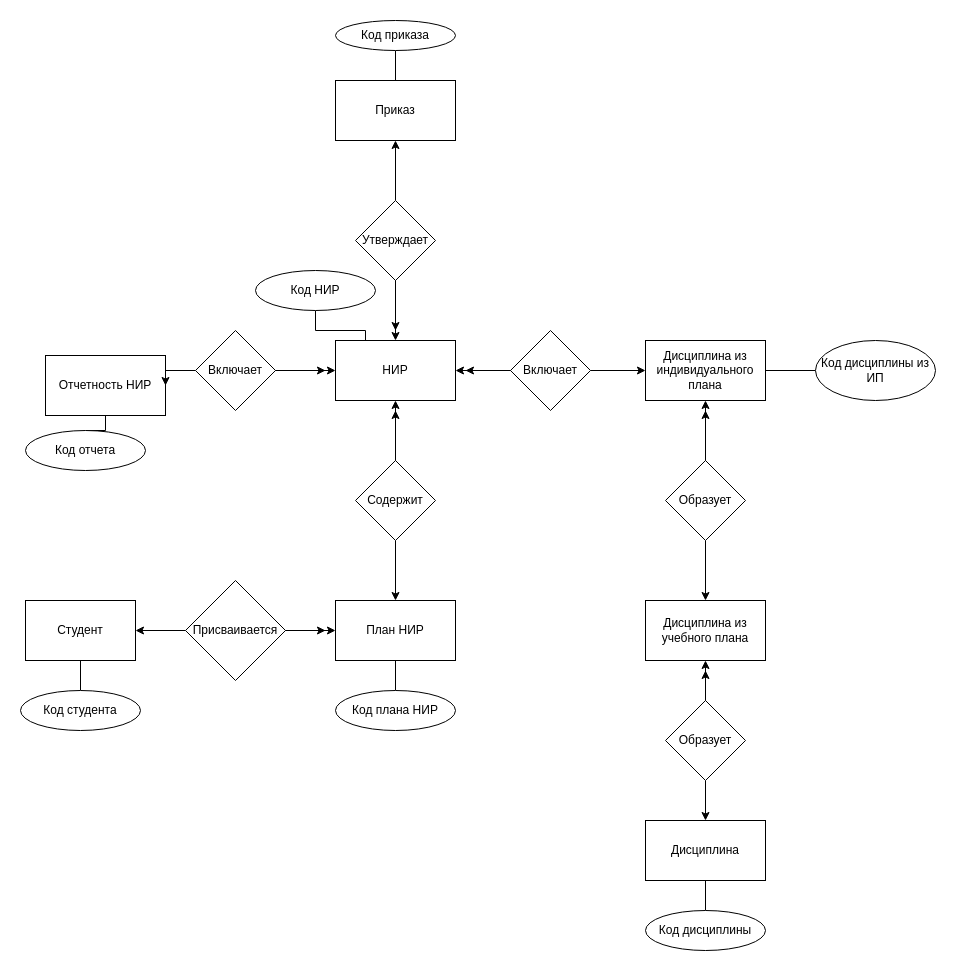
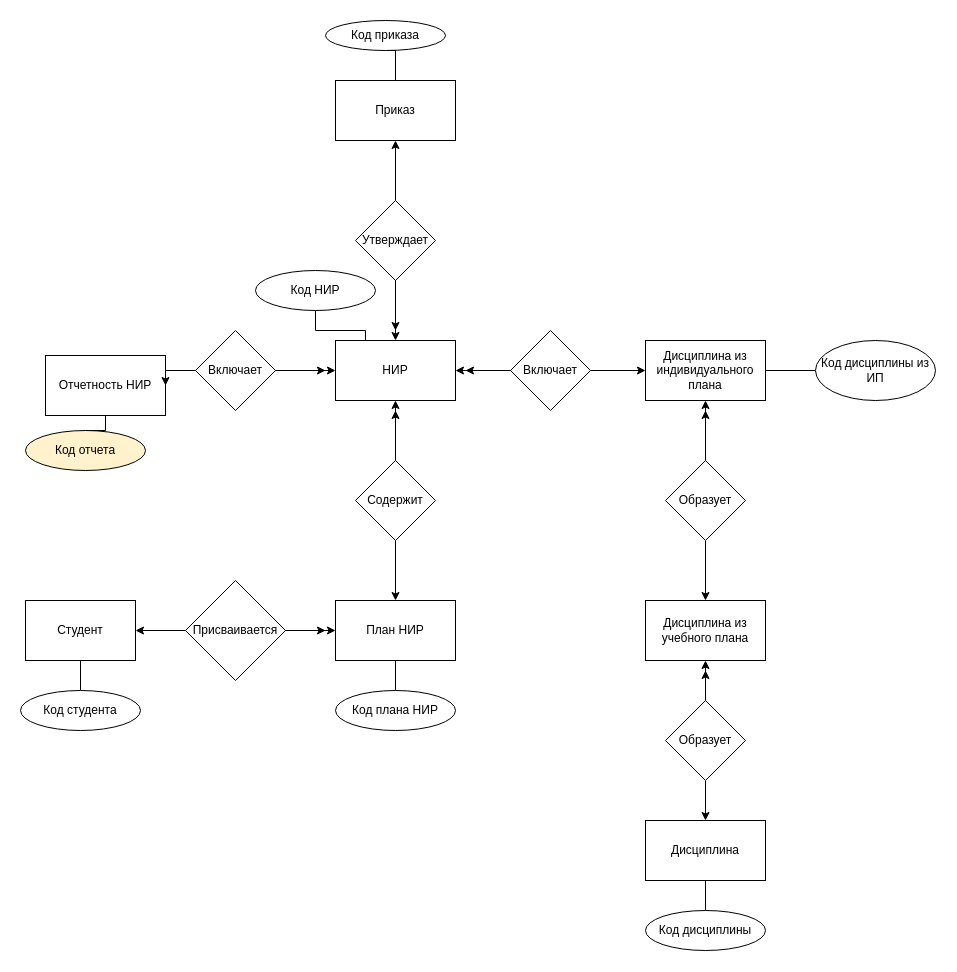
(396, 36) -> (386, 36)
(86, 451) -> (86, 451)
